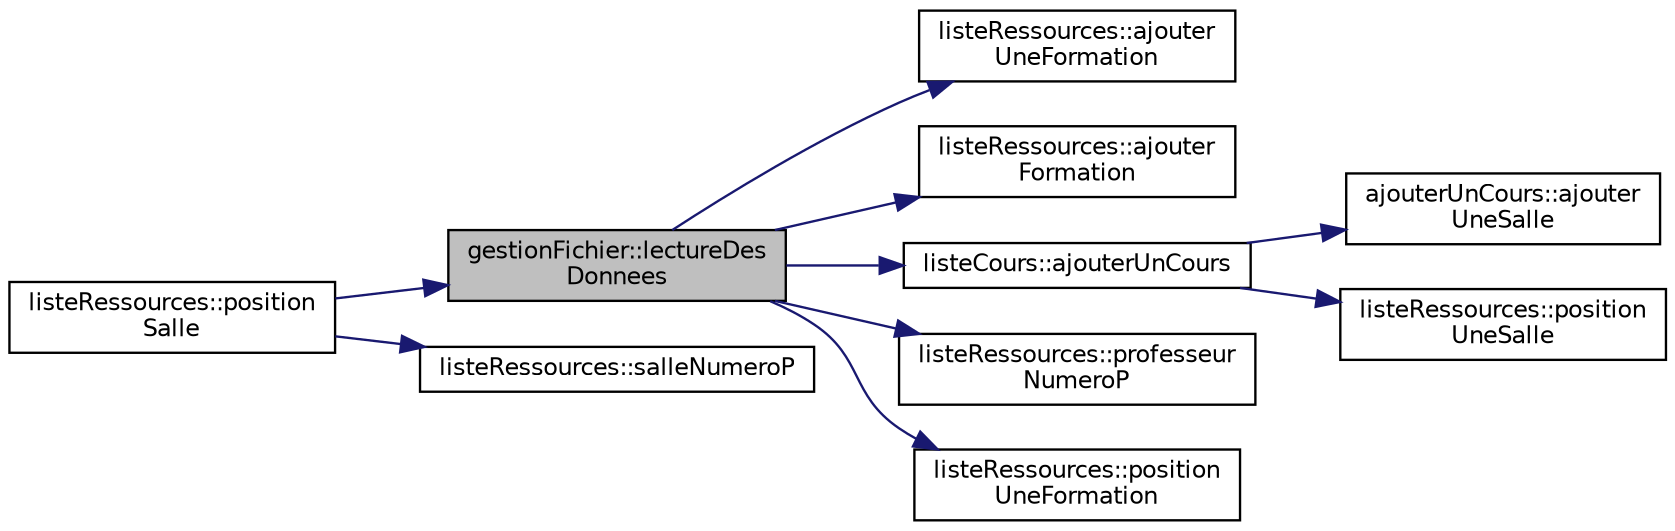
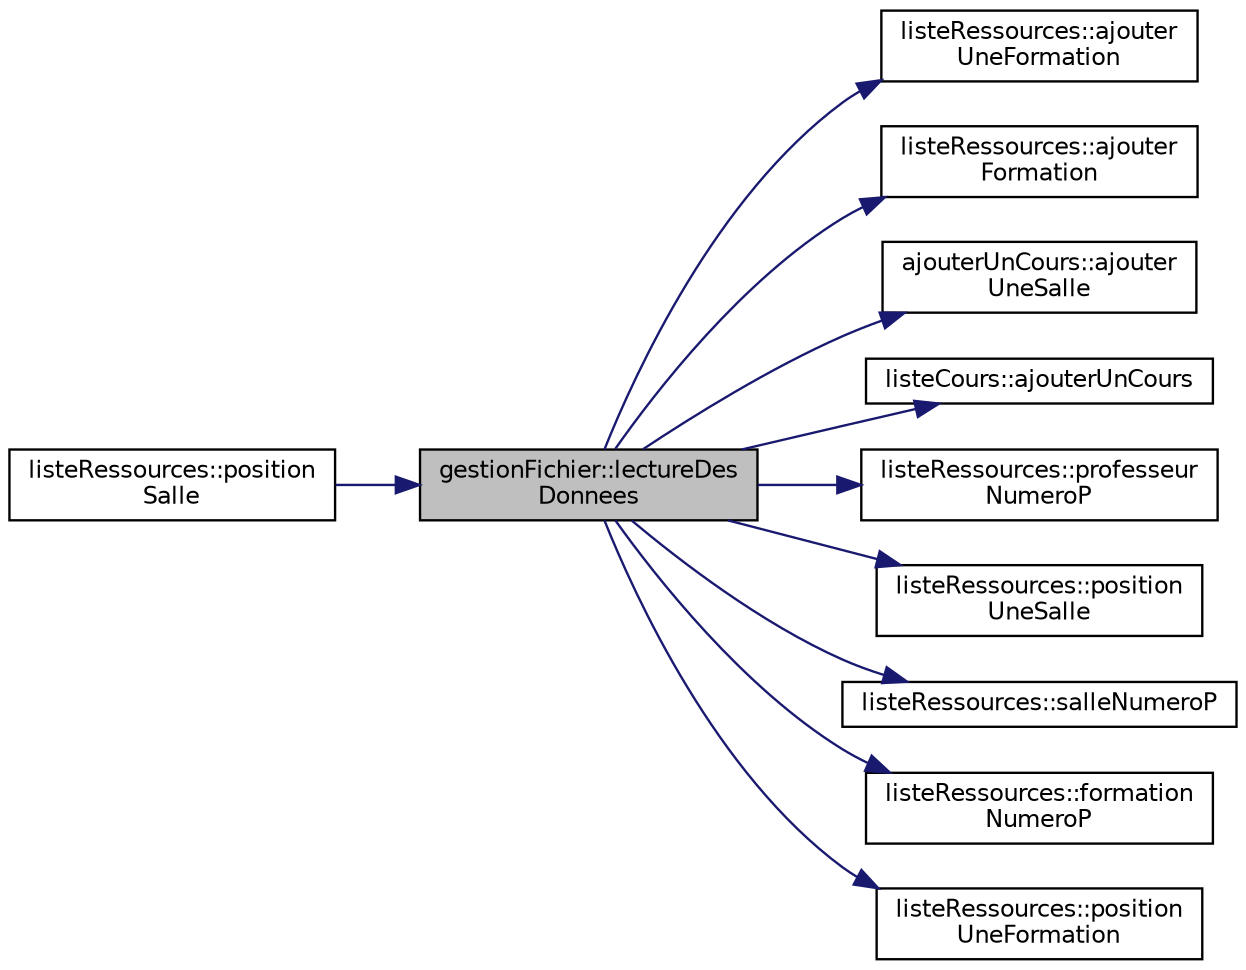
(1284, 238) -> (759, 378)
(1278, 293) -> (803, 540)
(368, 340) -> (751, 609)
none -> (1039, 808)
